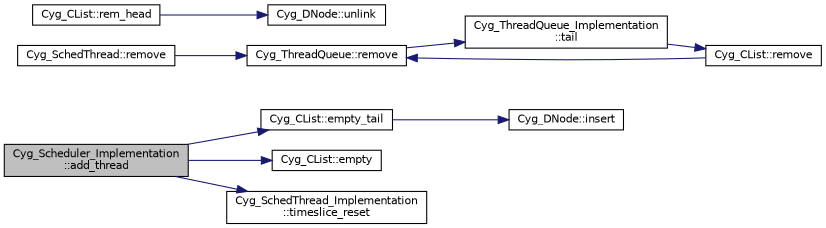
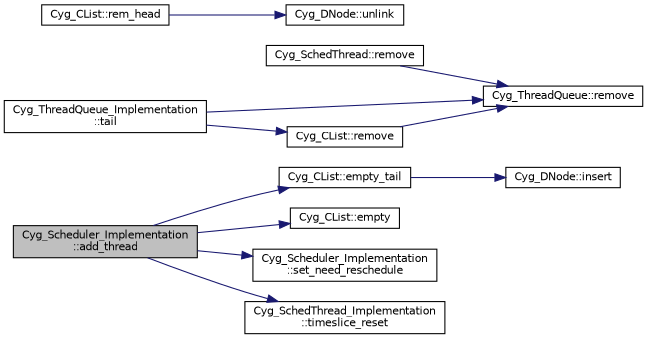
(430, 45) -> (339, 106)
none -> (345, 265)
